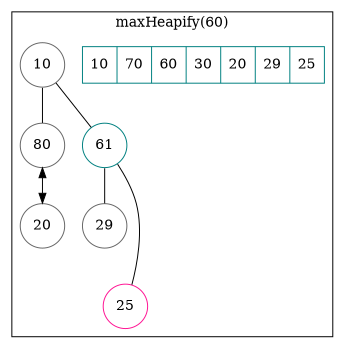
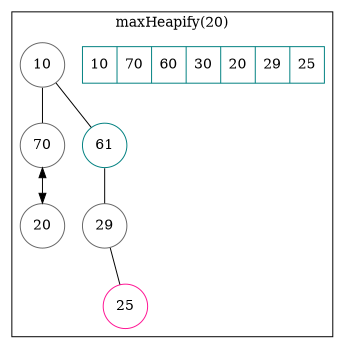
(172, 23) -> (172, 23)
(42, 145) -> (42, 145)
(139, 222) -> (115, 266)
